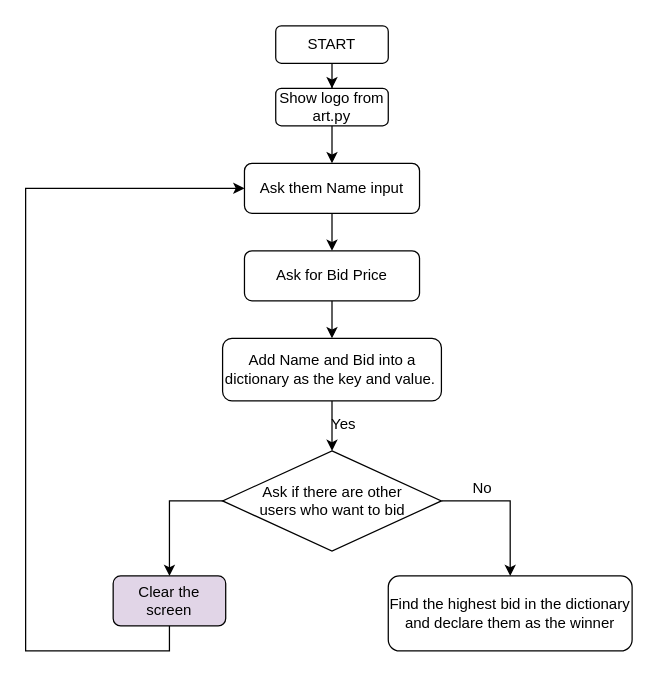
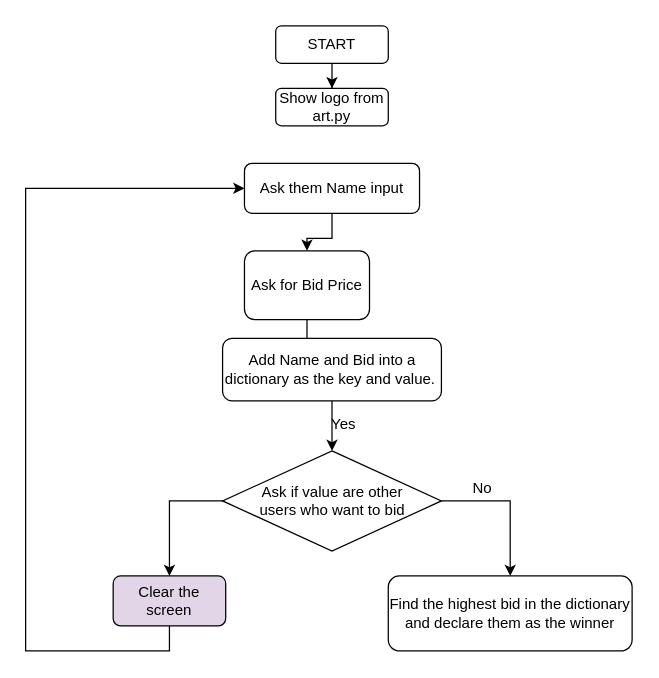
(332, 149) -> none
(332, 276) -> (307, 285)
(333, 501) -> (333, 501)
